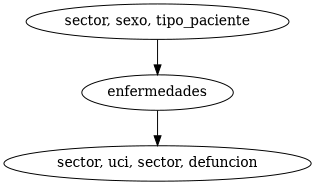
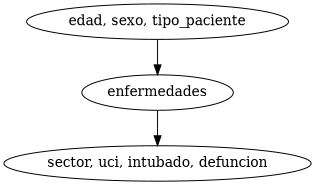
(158, 22) -> (158, 22)
(158, 163) -> (158, 163)
